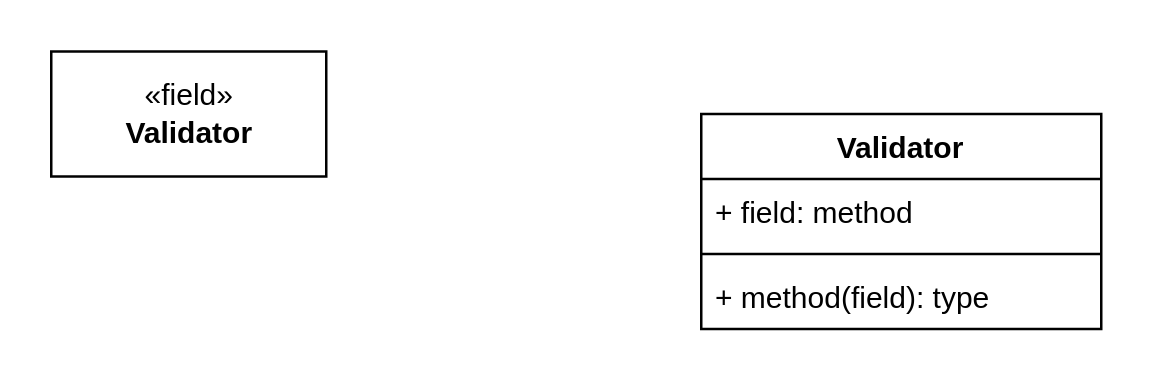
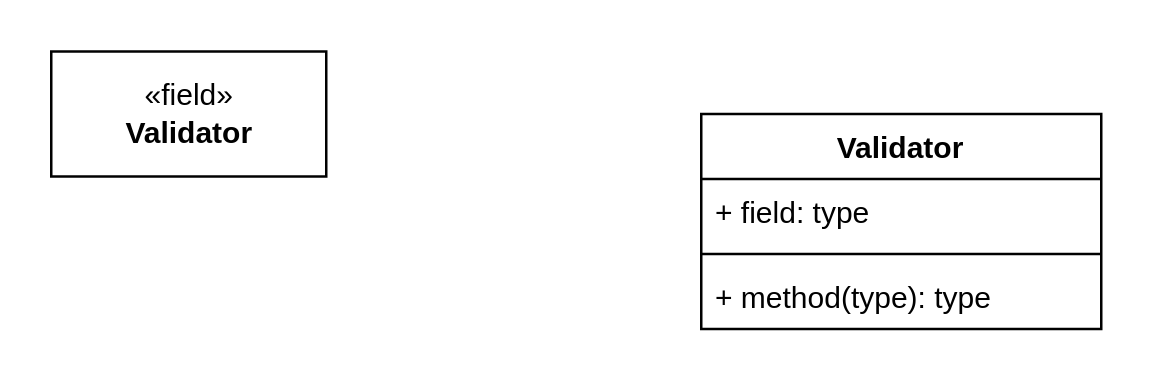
(822, 213) -> (805, 213)
(872, 298) -> (871, 298)
